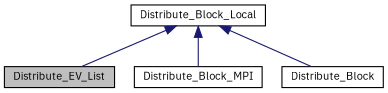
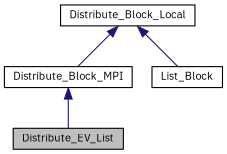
(124, 48) -> (68, 114)
(333, 77) -> (187, 77)
